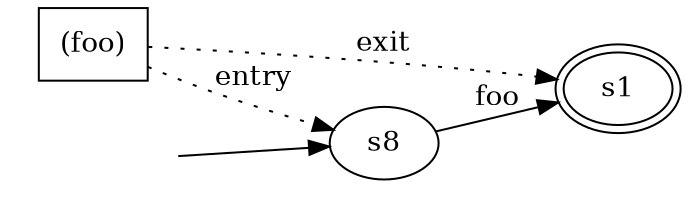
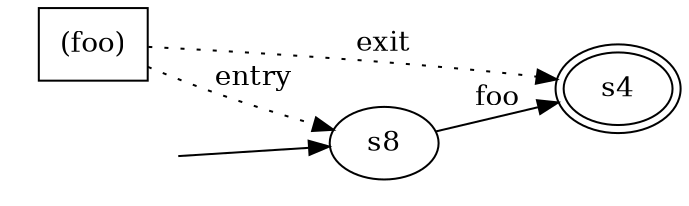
(618, 89) -> (618, 89)
